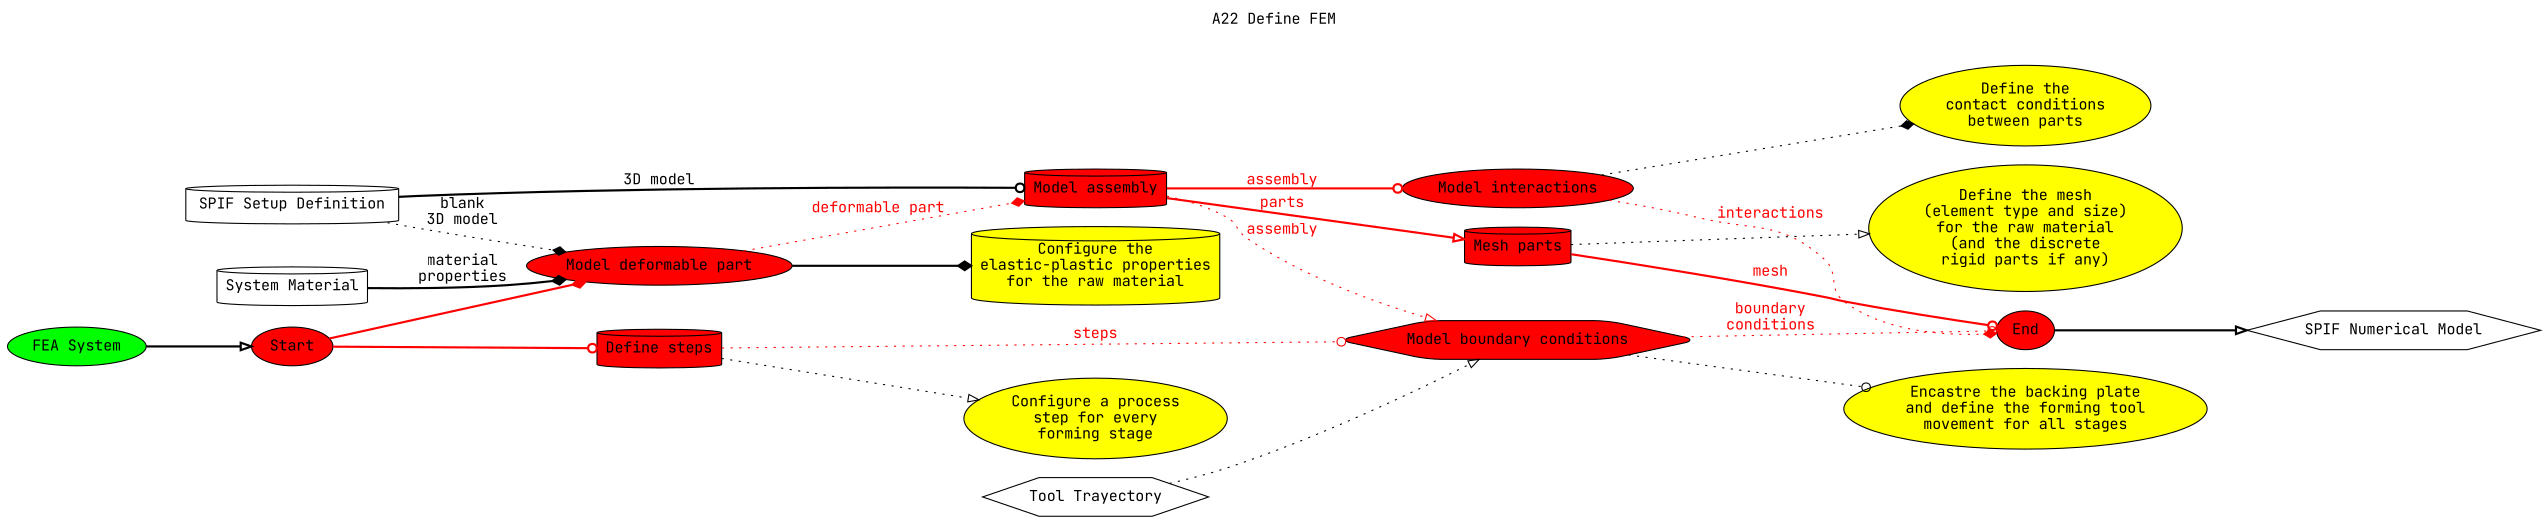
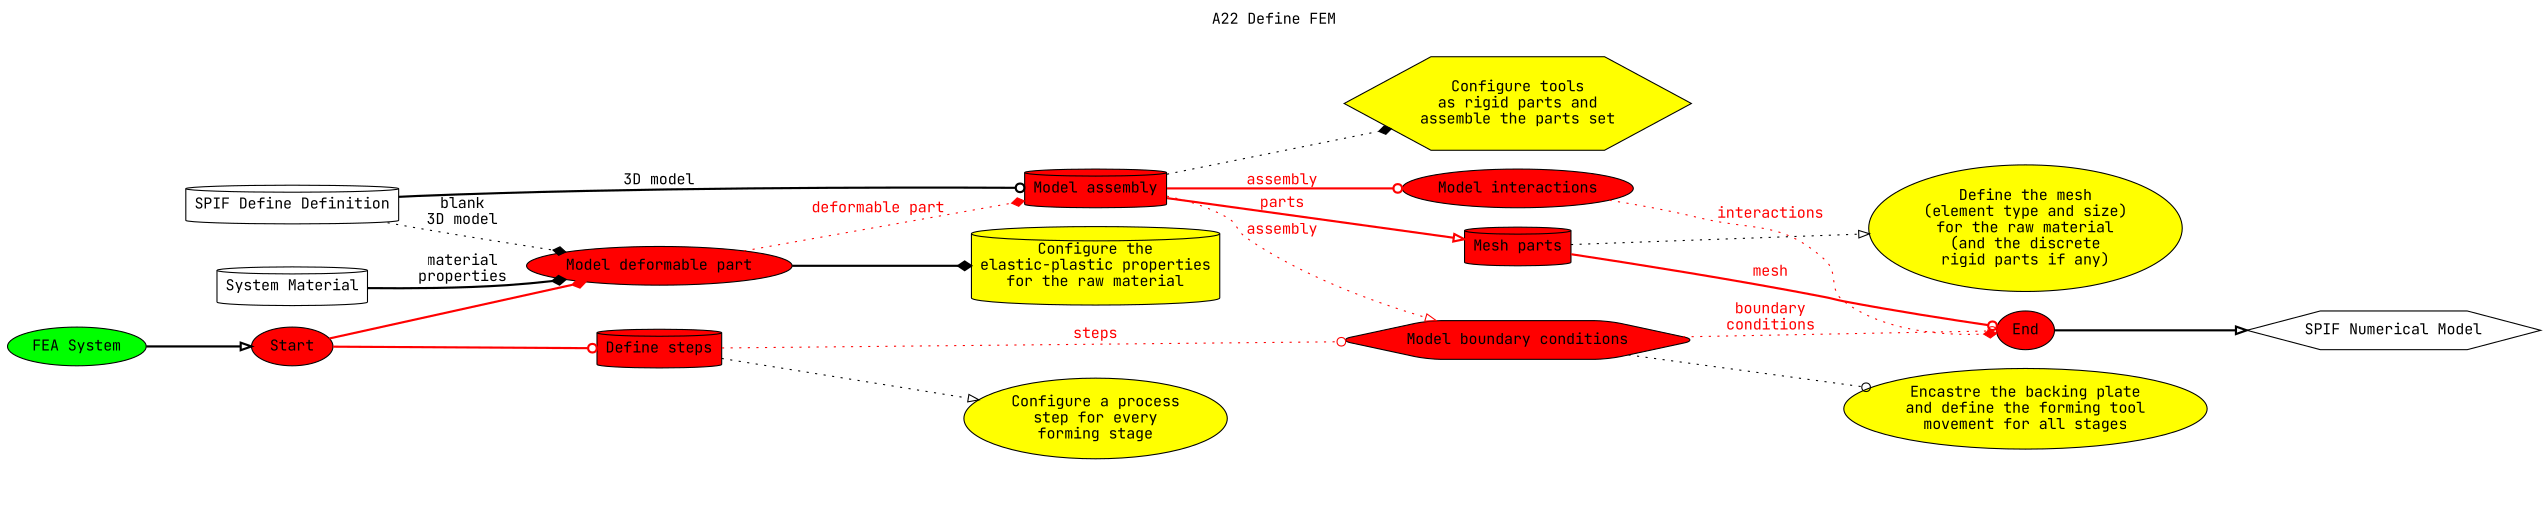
none -> (1518, 103)
(2026, 106) -> none
(292, 205) -> (292, 205)
(1096, 497) -> none
